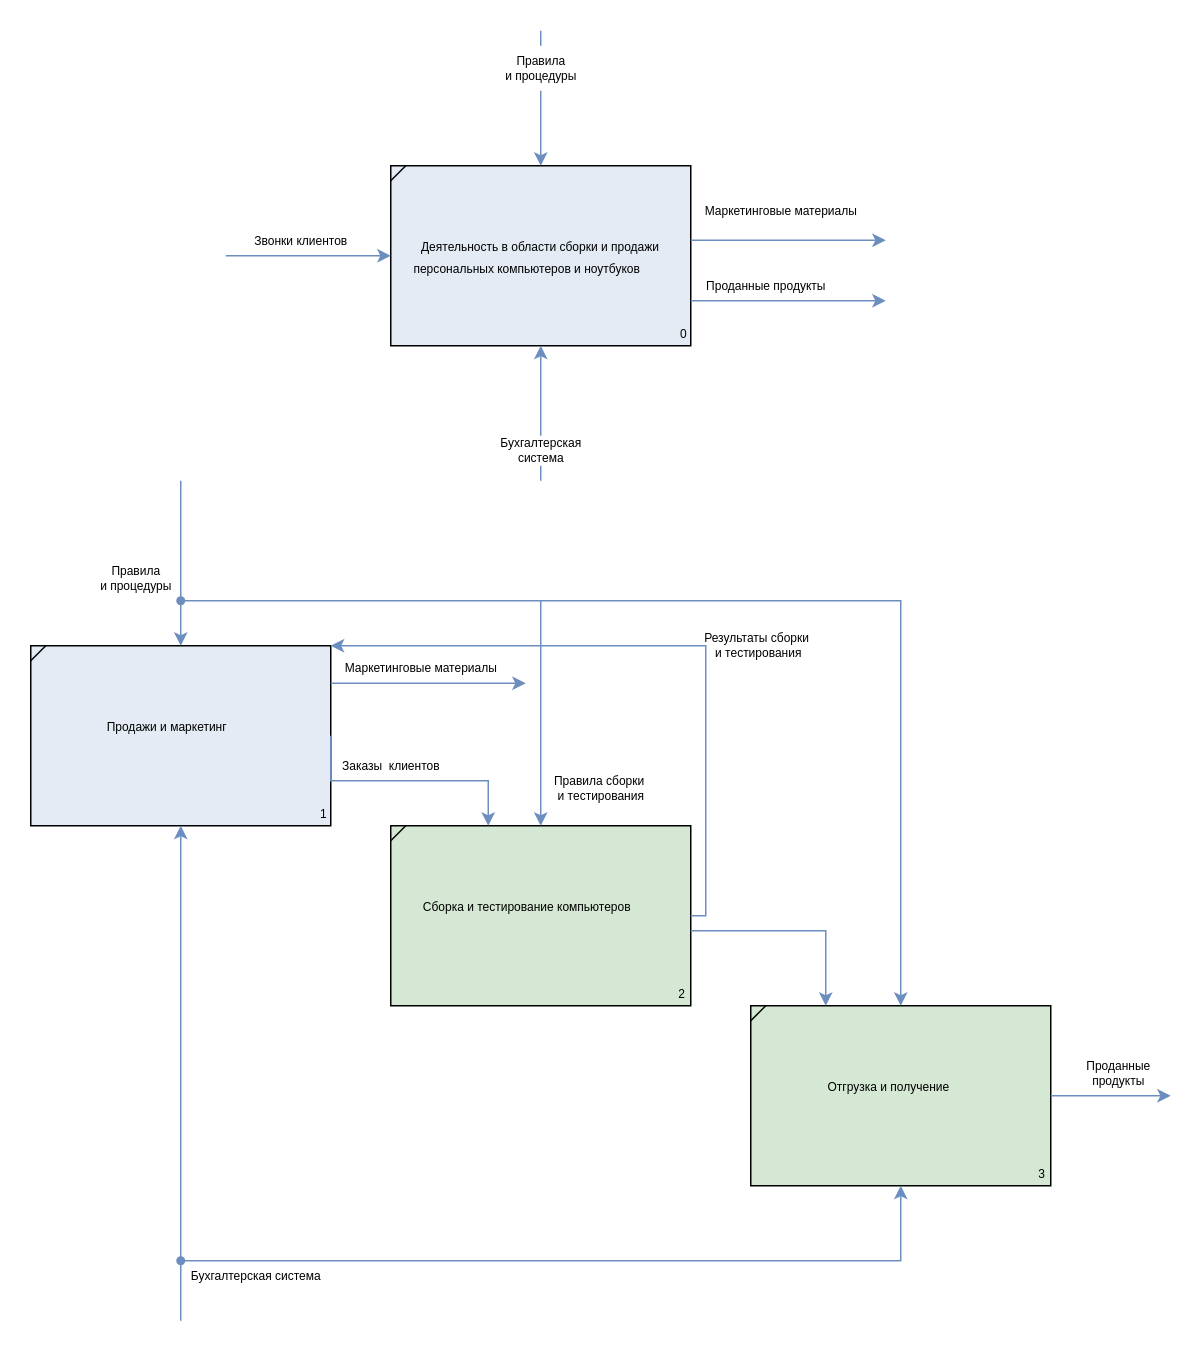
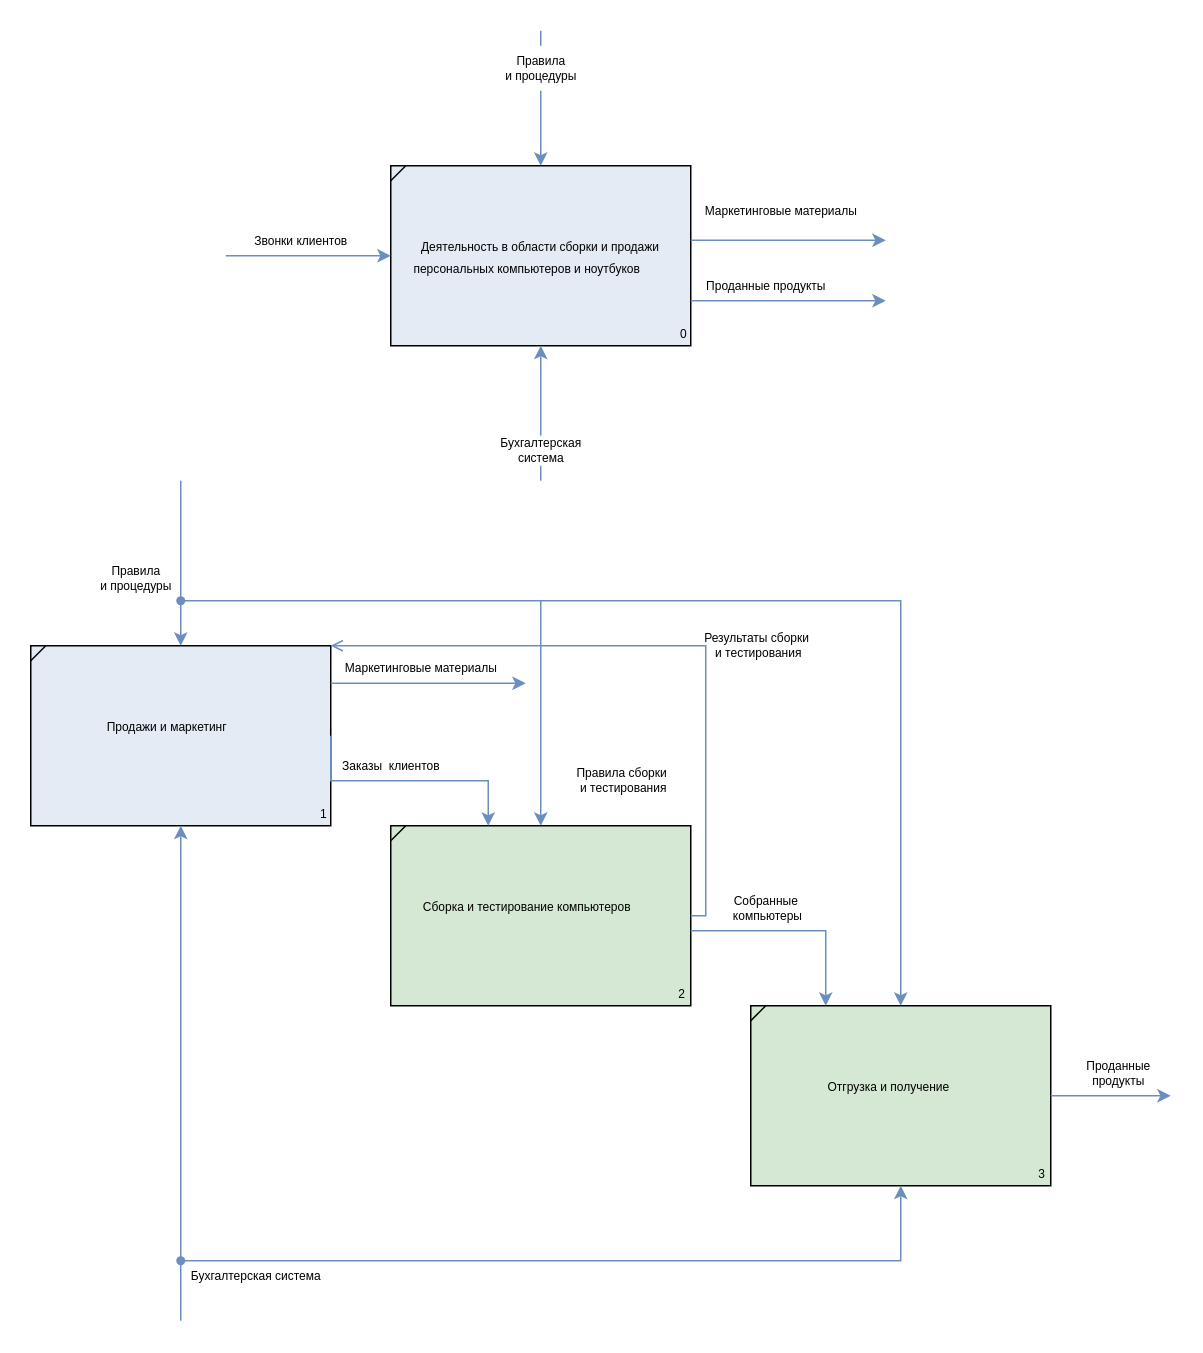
(342, 646) -> (339, 646)
(601, 788) -> (623, 781)
none -> (766, 908)
